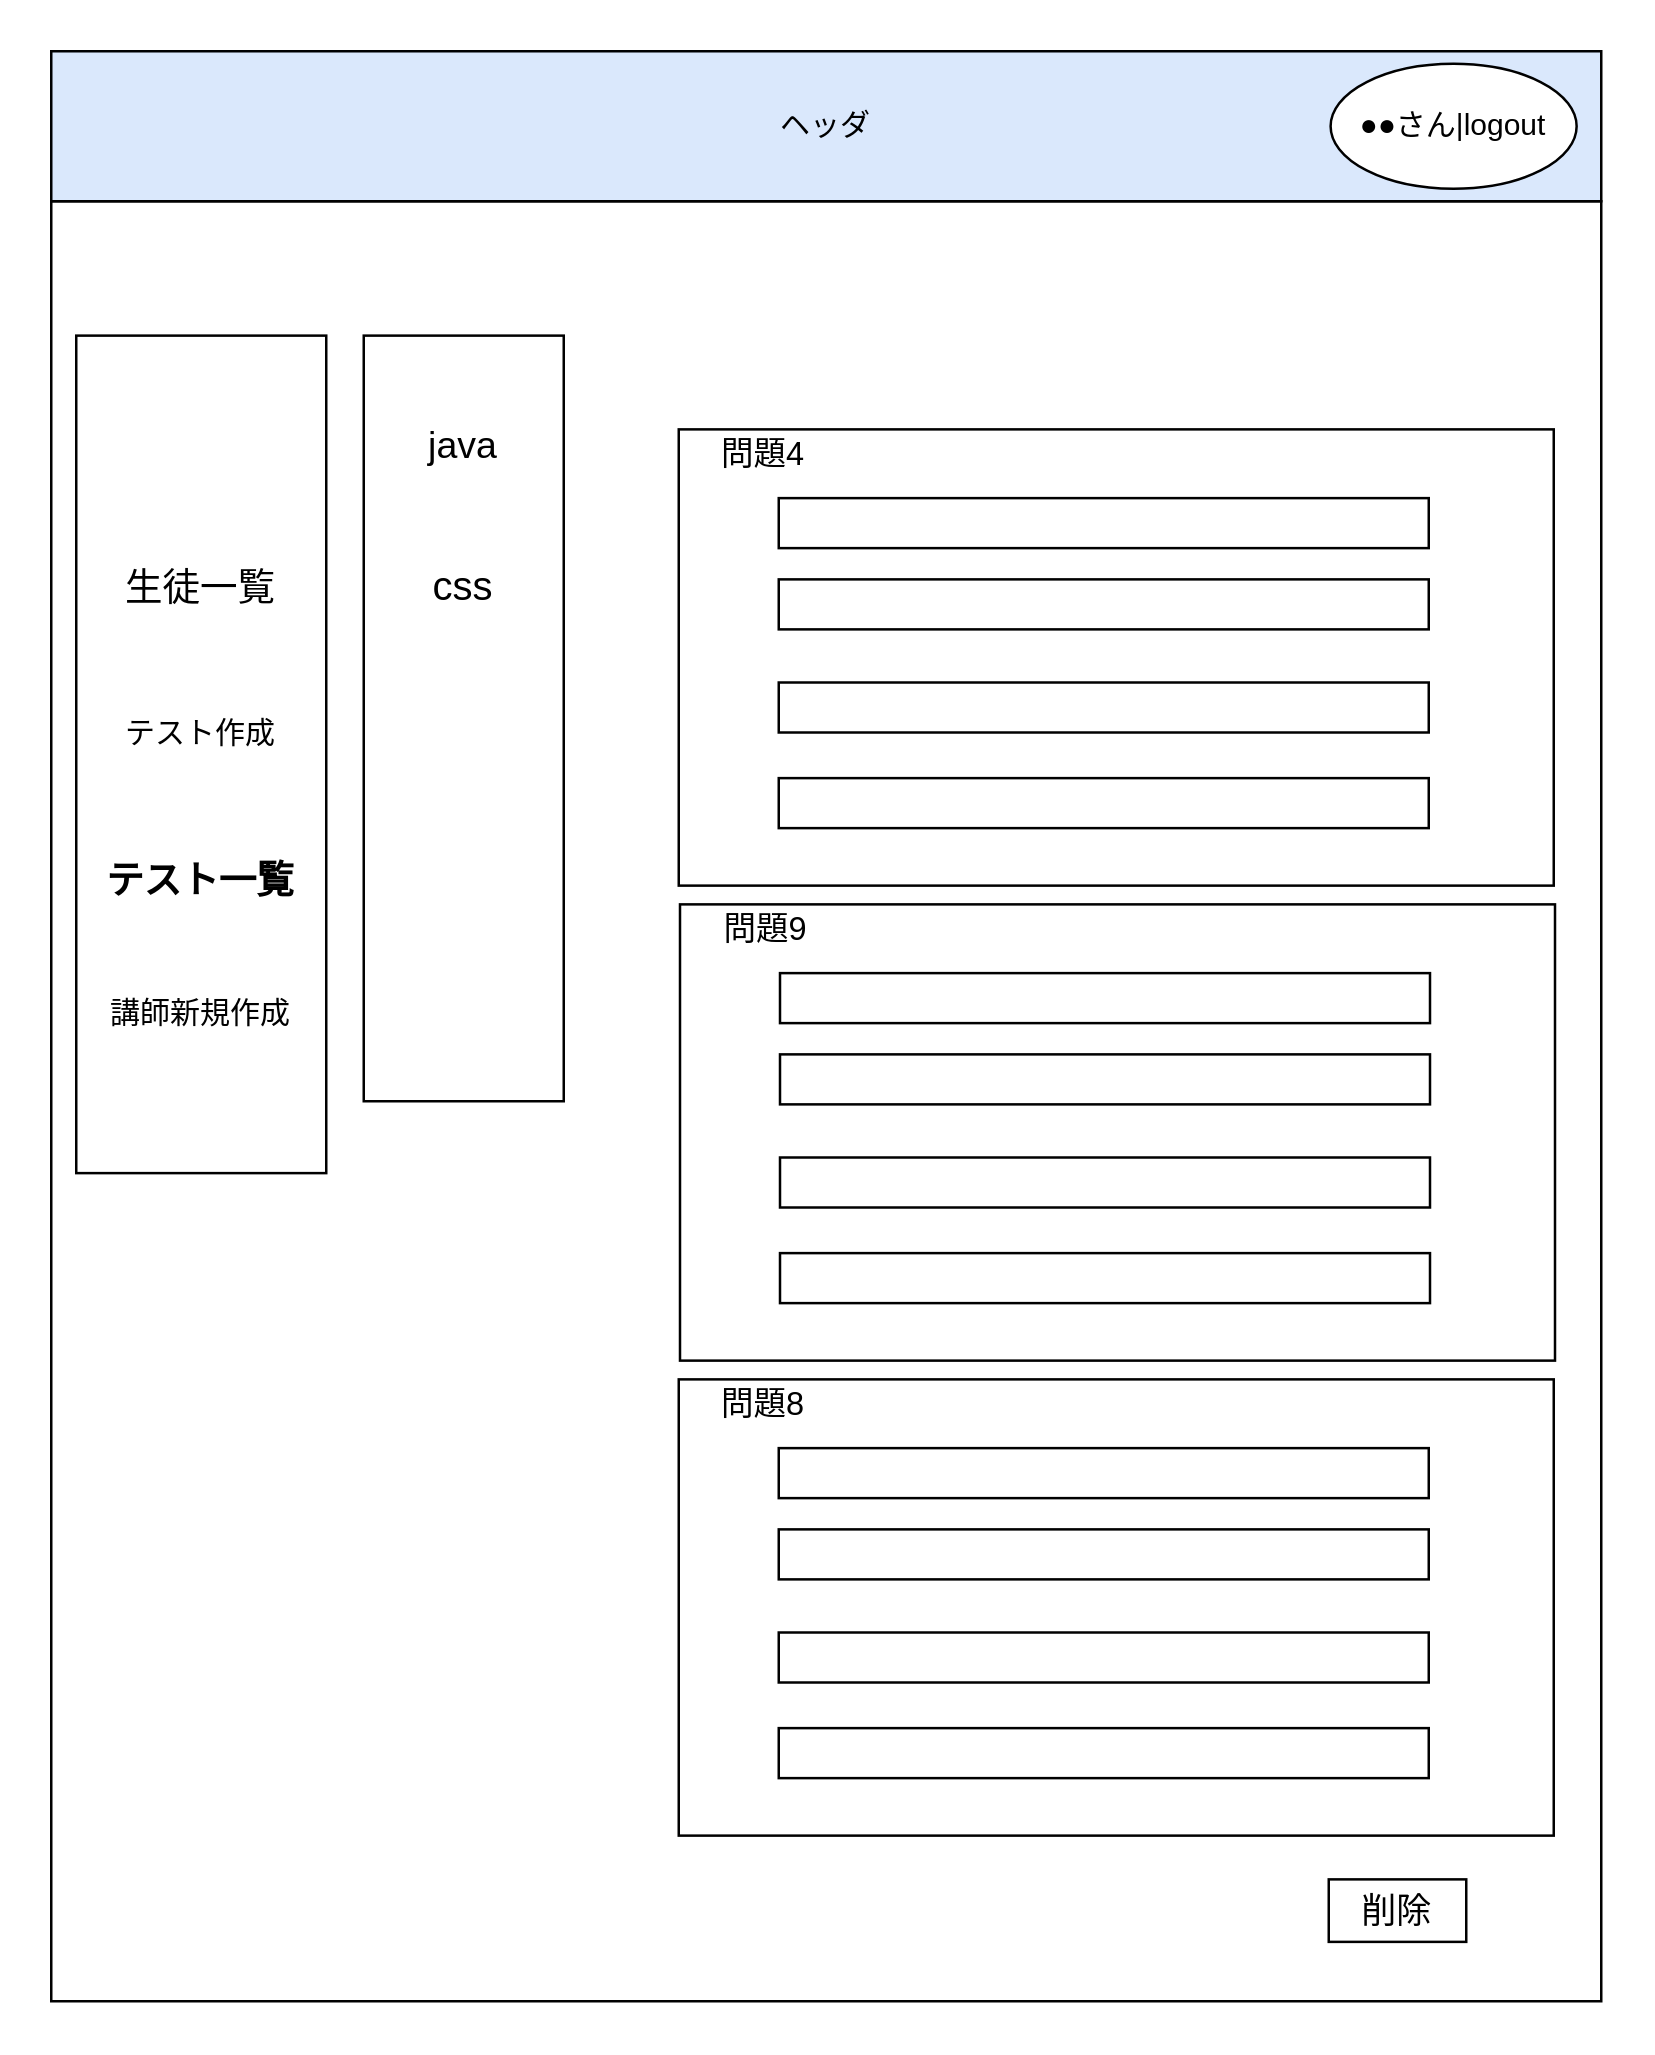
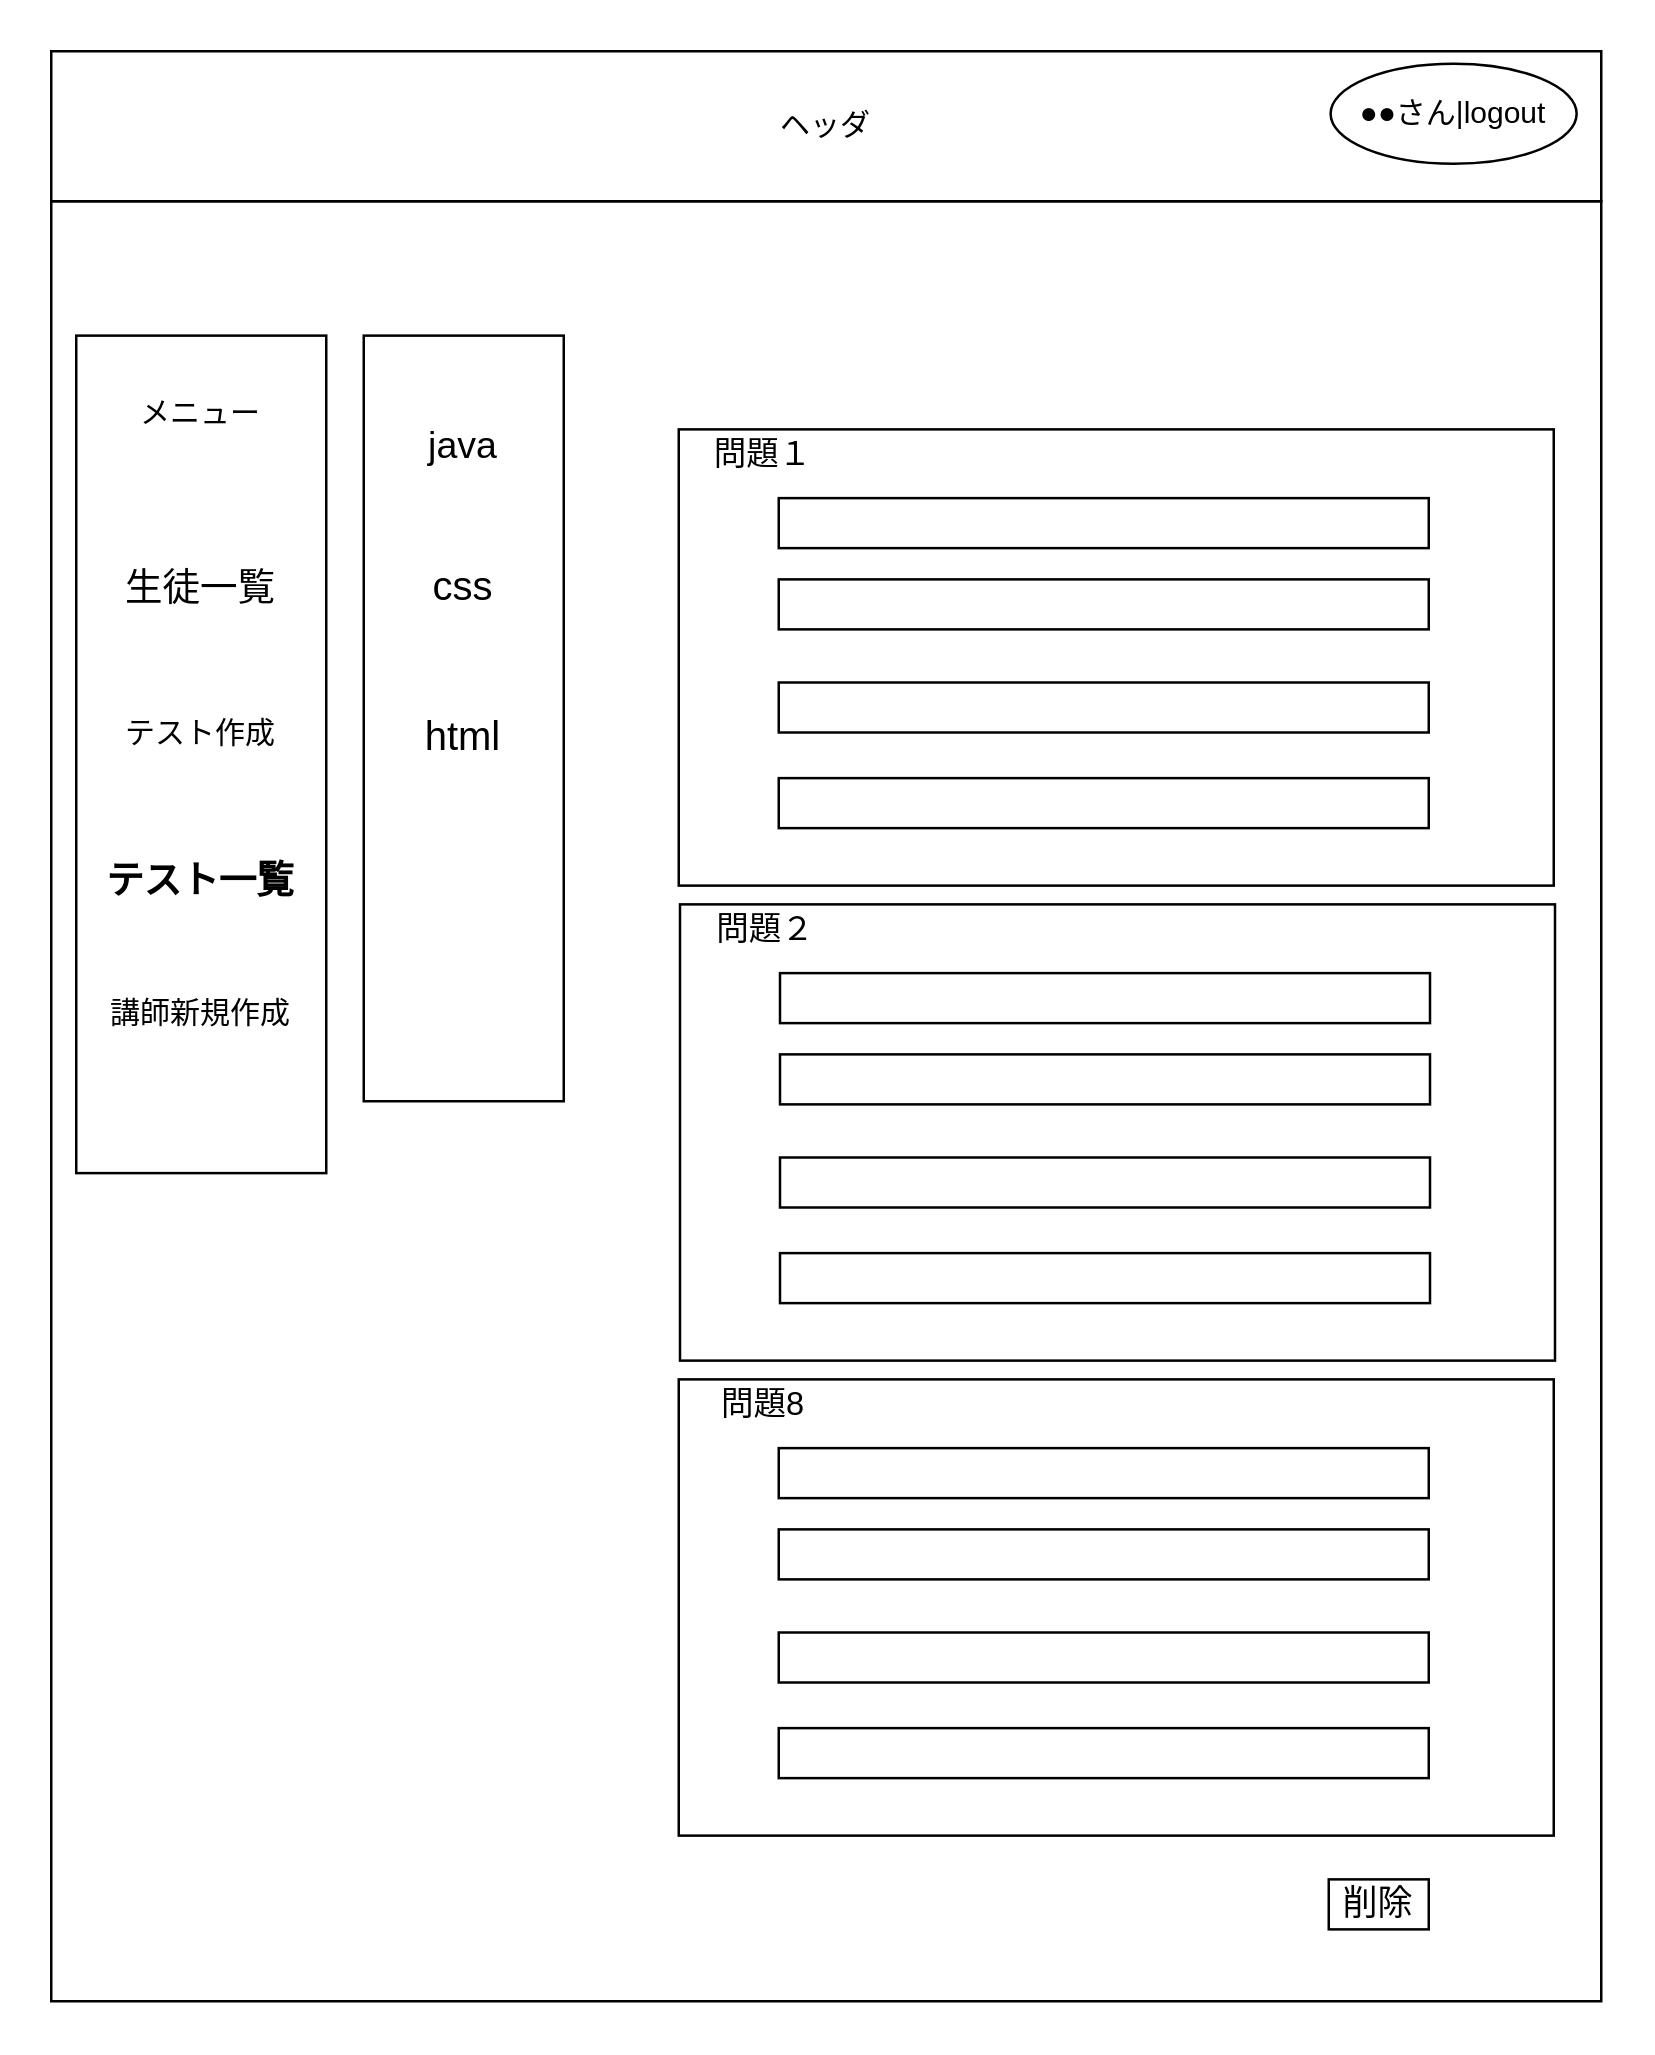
(826, 126) -> (826, 126)
(1454, 126) -> (1454, 114)
none -> (201, 414)
(764, 454) -> (764, 454)
none -> (464, 736)
(766, 929) -> (766, 929)
(1398, 1911) -> (1379, 1904)
